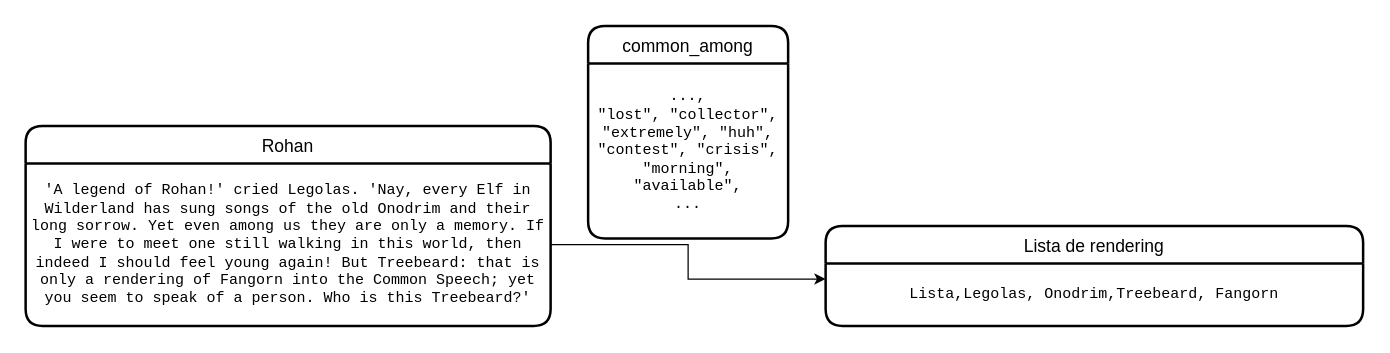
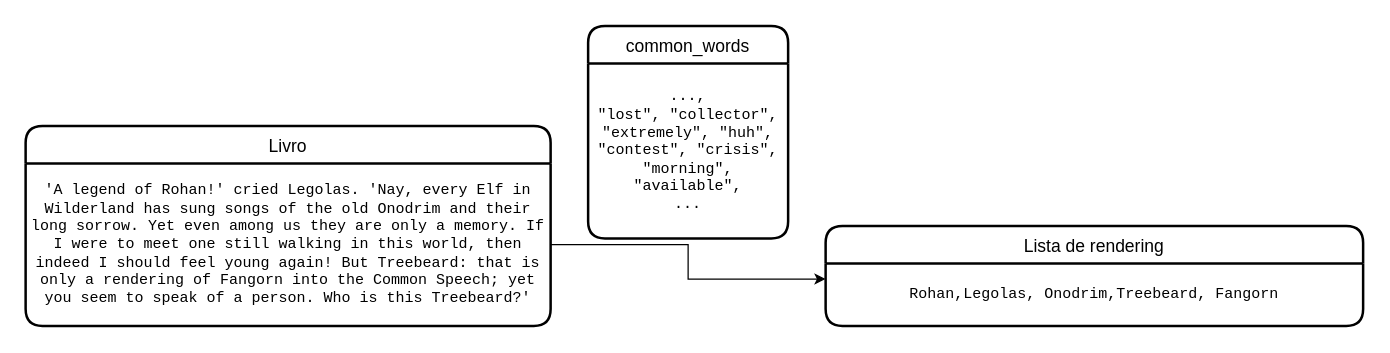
(688, 45) -> (688, 45)
(288, 145) -> (288, 145)
(1094, 294) -> (1094, 294)
